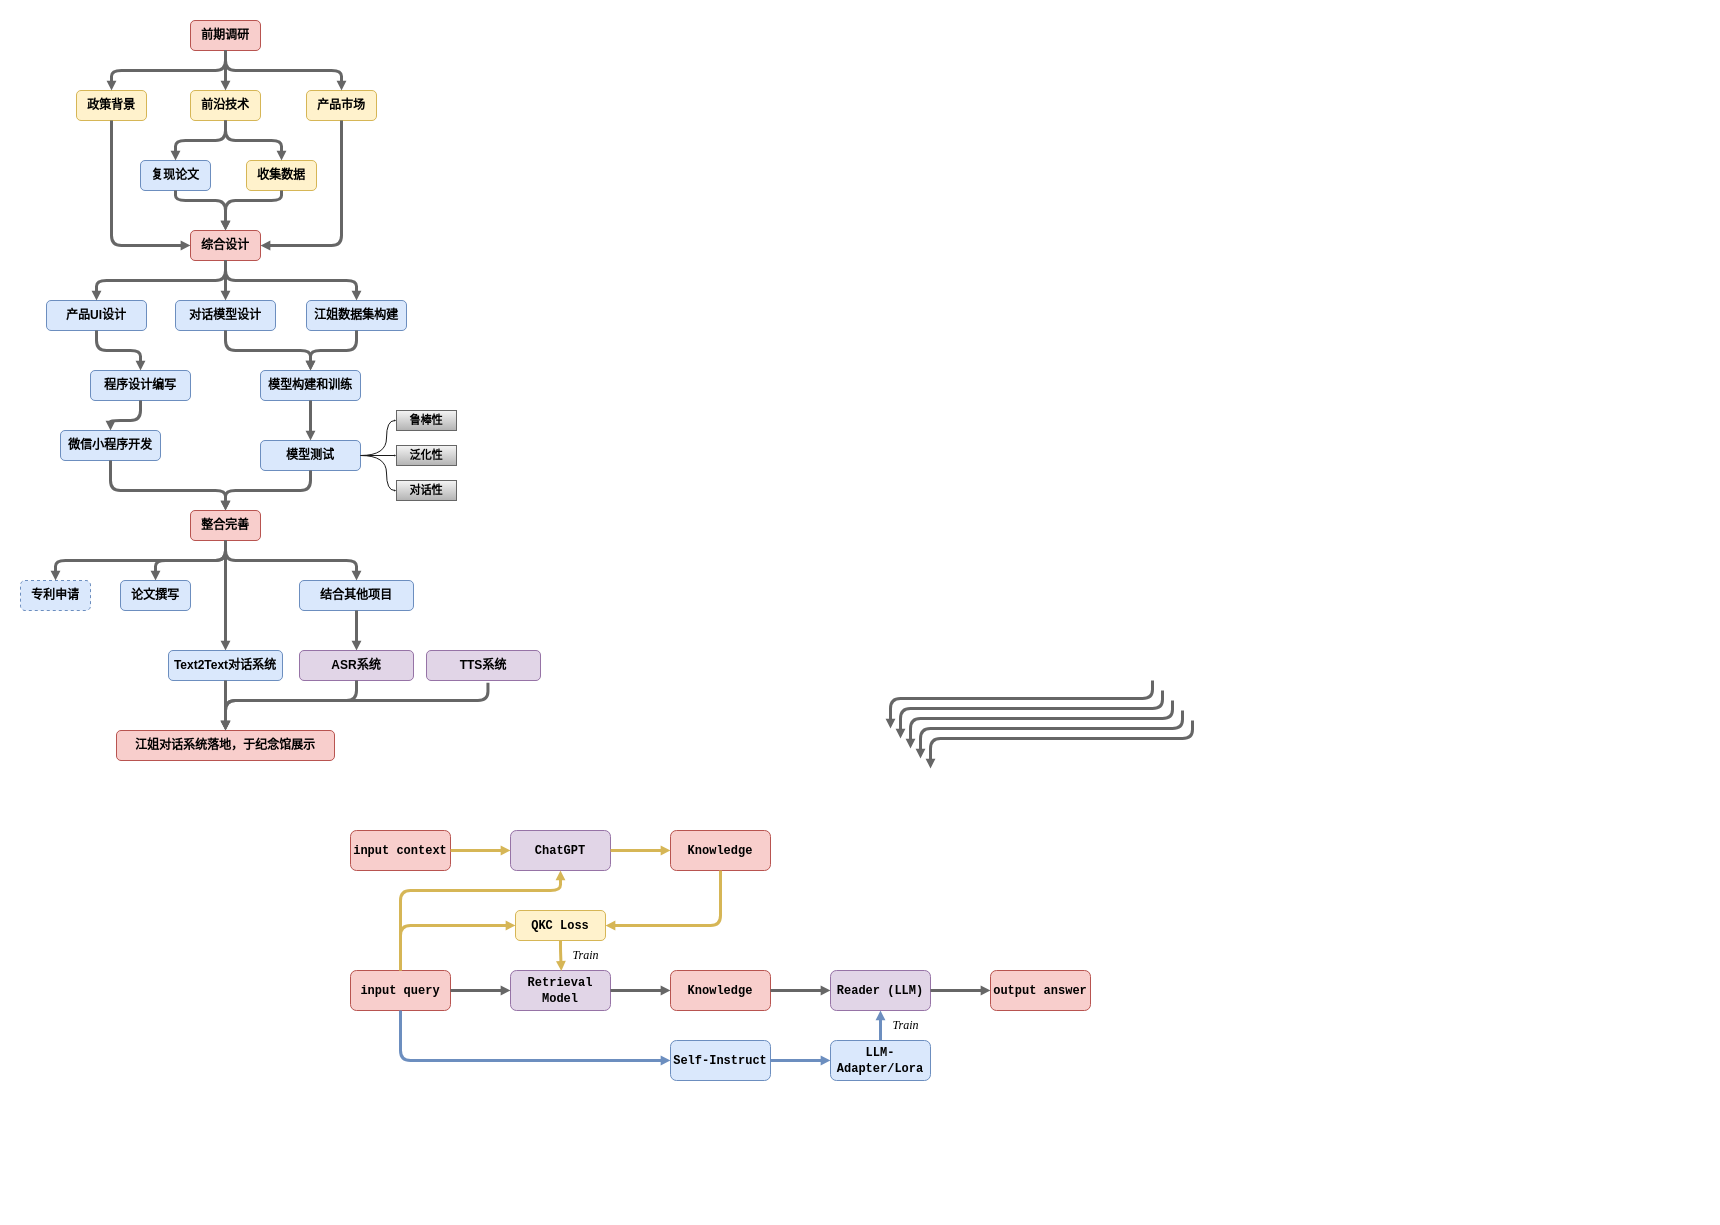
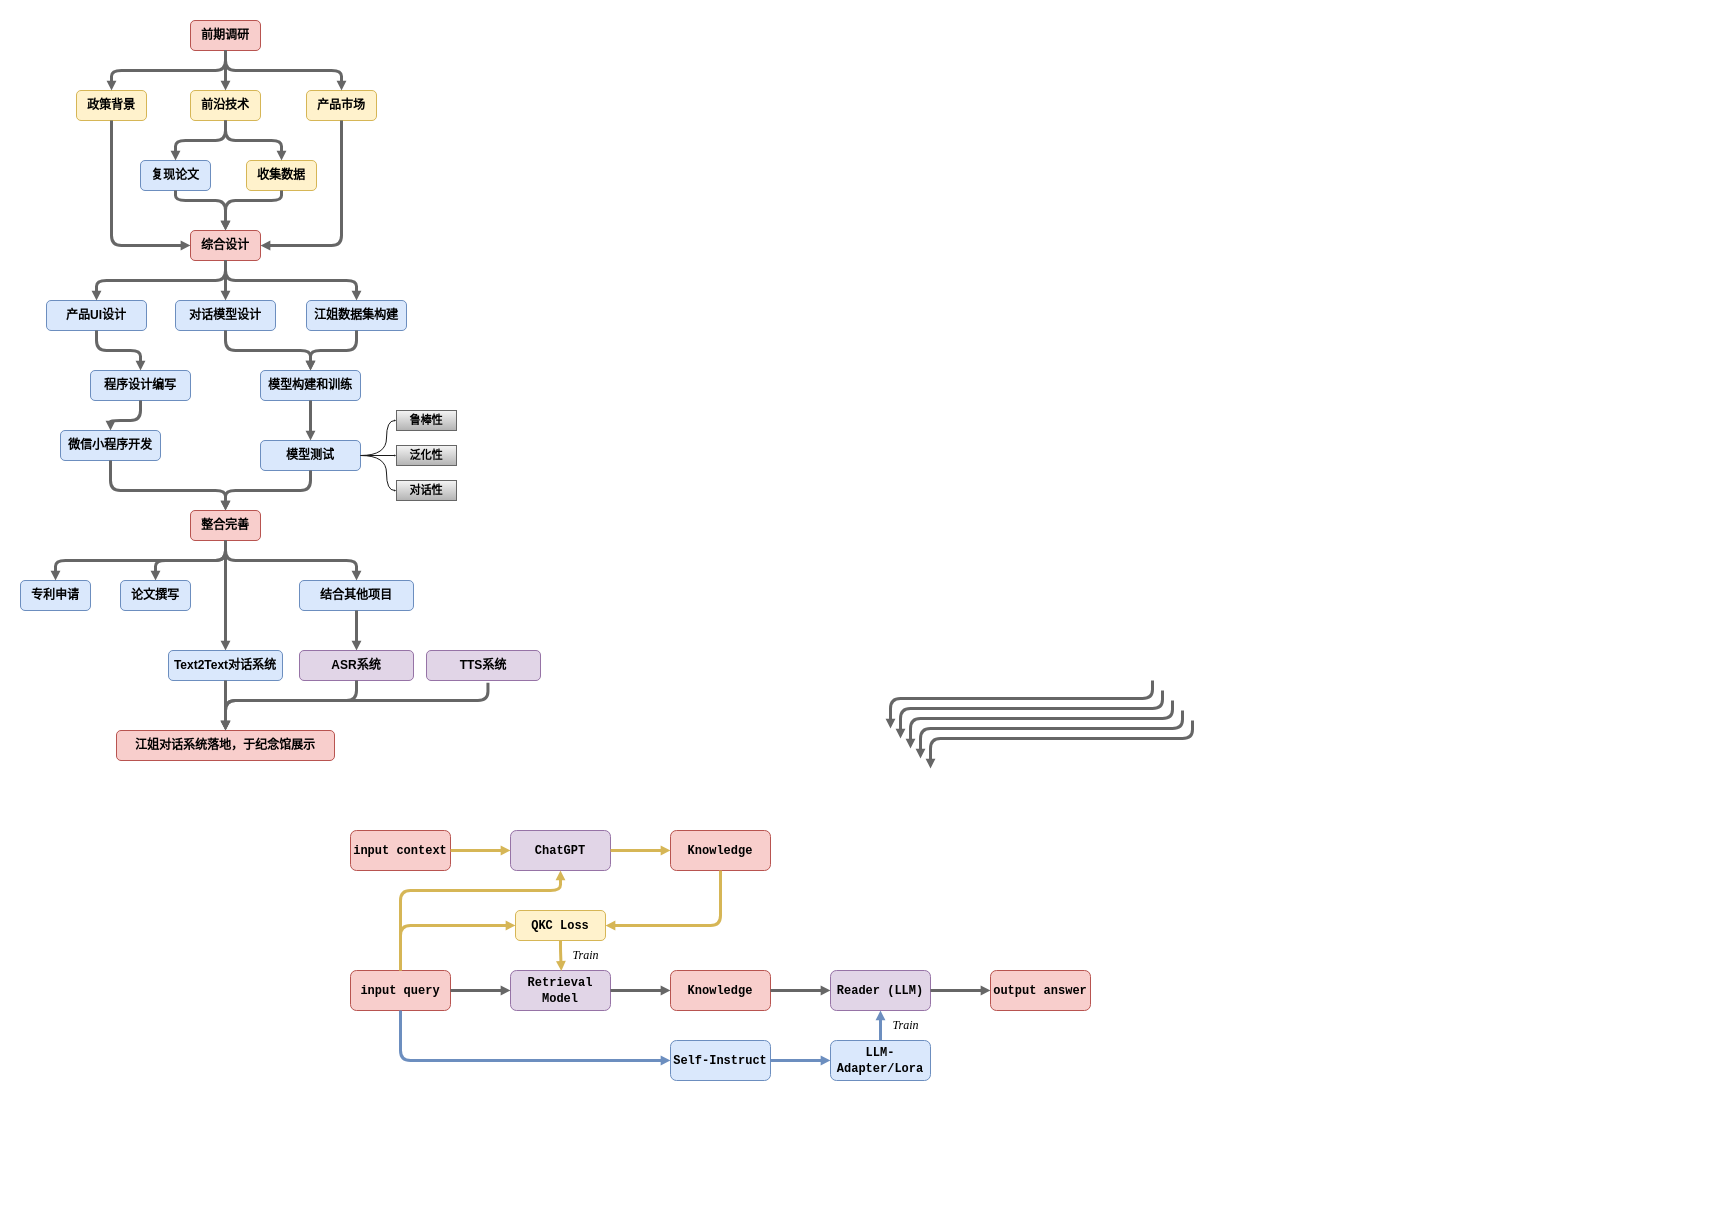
(56, 596) -> (56, 596)
